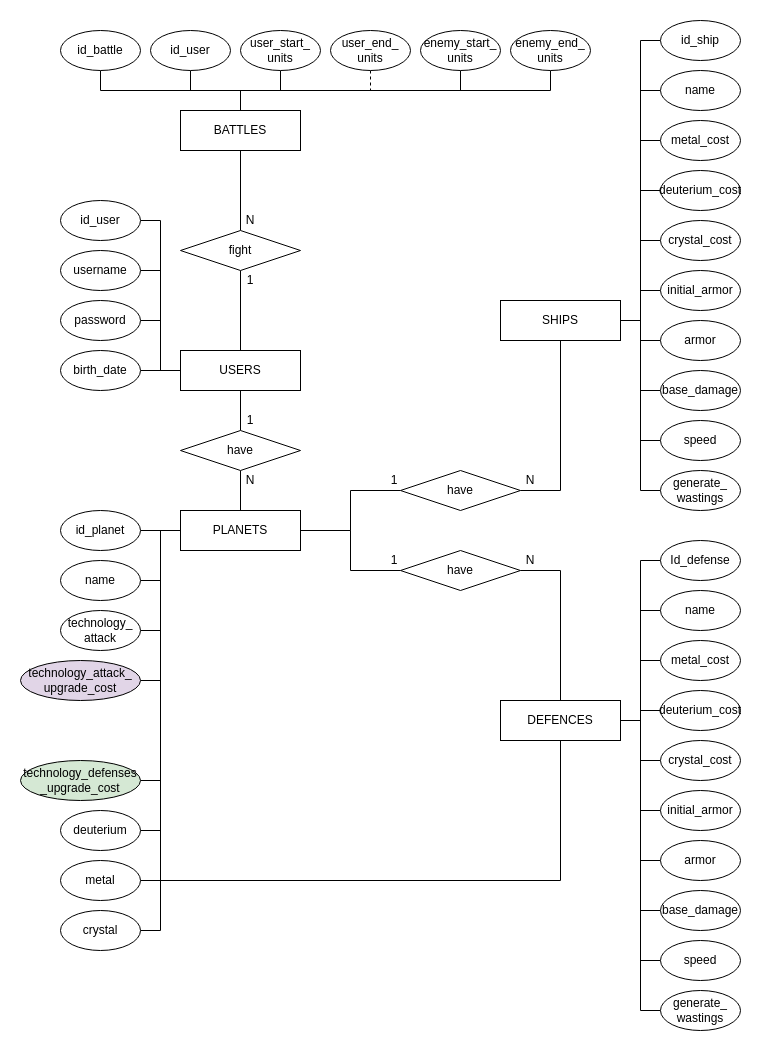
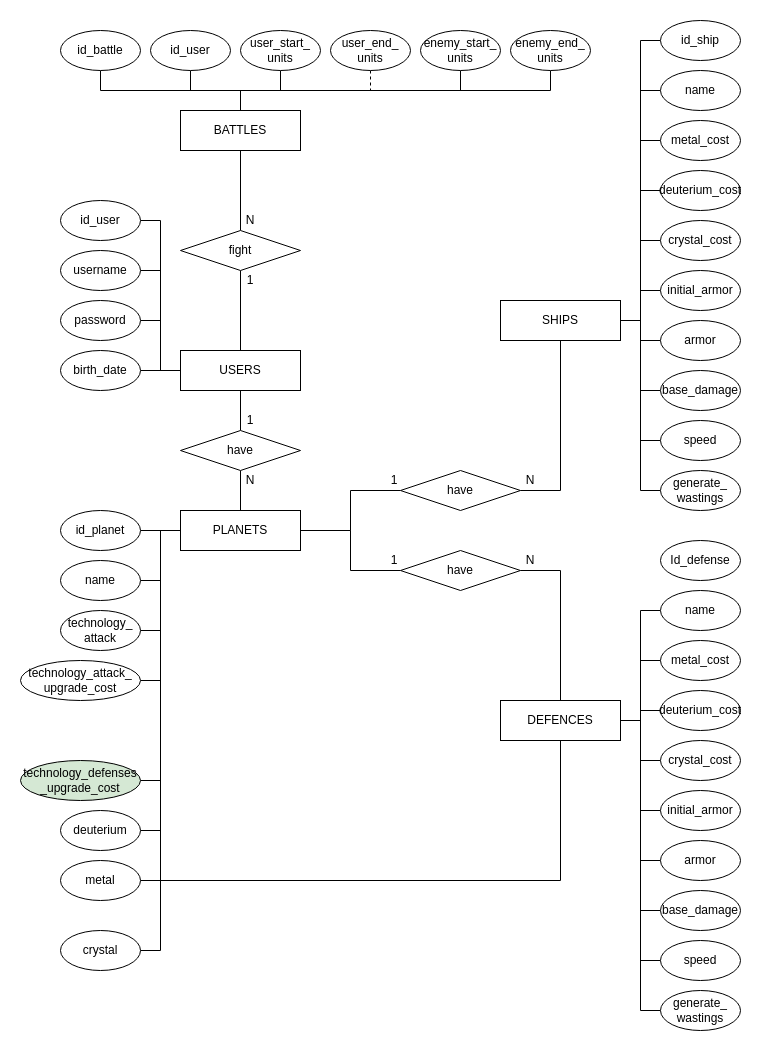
(641, 575) -> none
(81, 681) -> (81, 681)
(101, 931) -> (101, 951)
